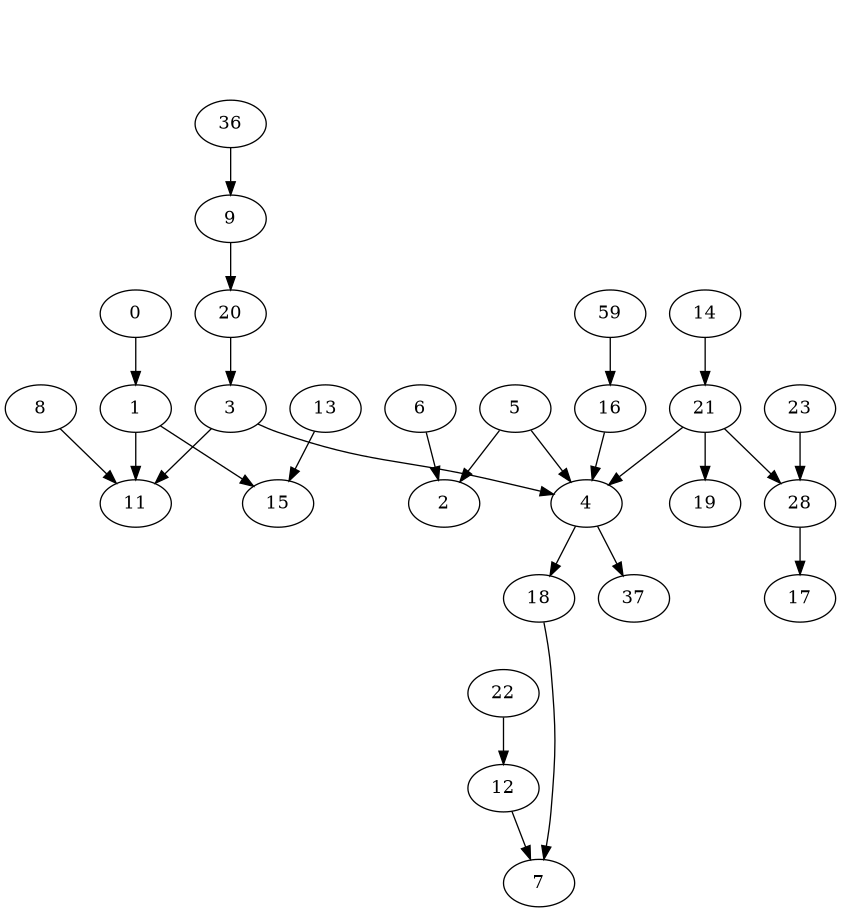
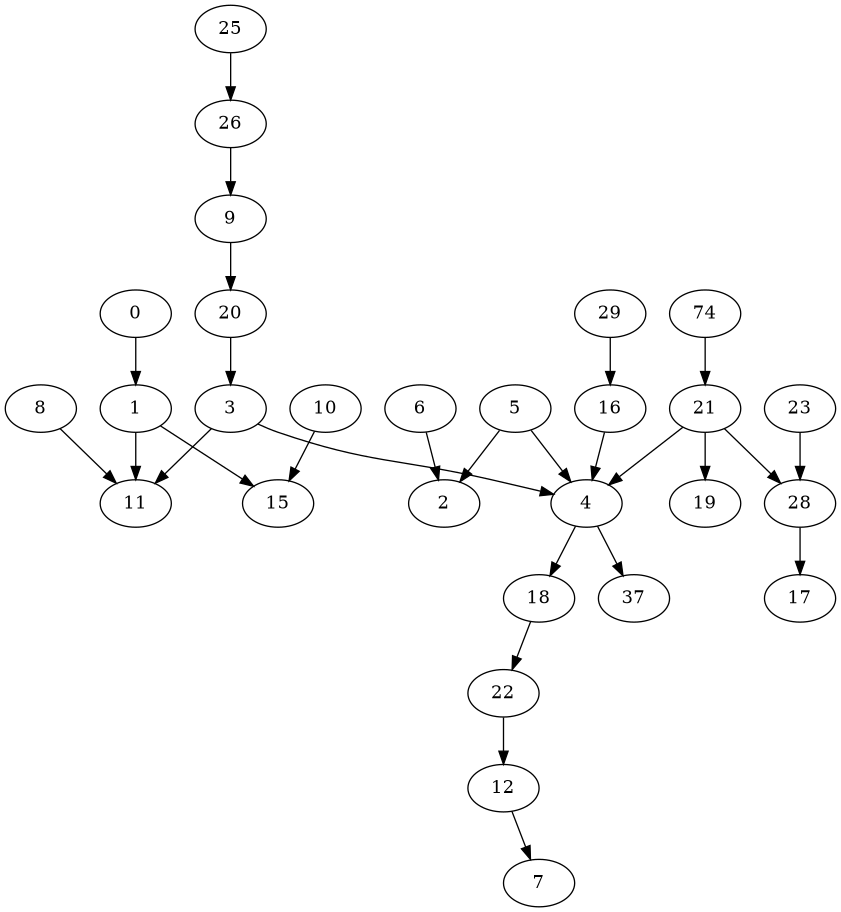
none -> (231, 29)
(231, 124) -> (231, 124)
(610, 314) -> (610, 314)
(705, 314) -> (705, 314)
(326, 409) -> (326, 409)
(555, 734) -> (524, 639)
